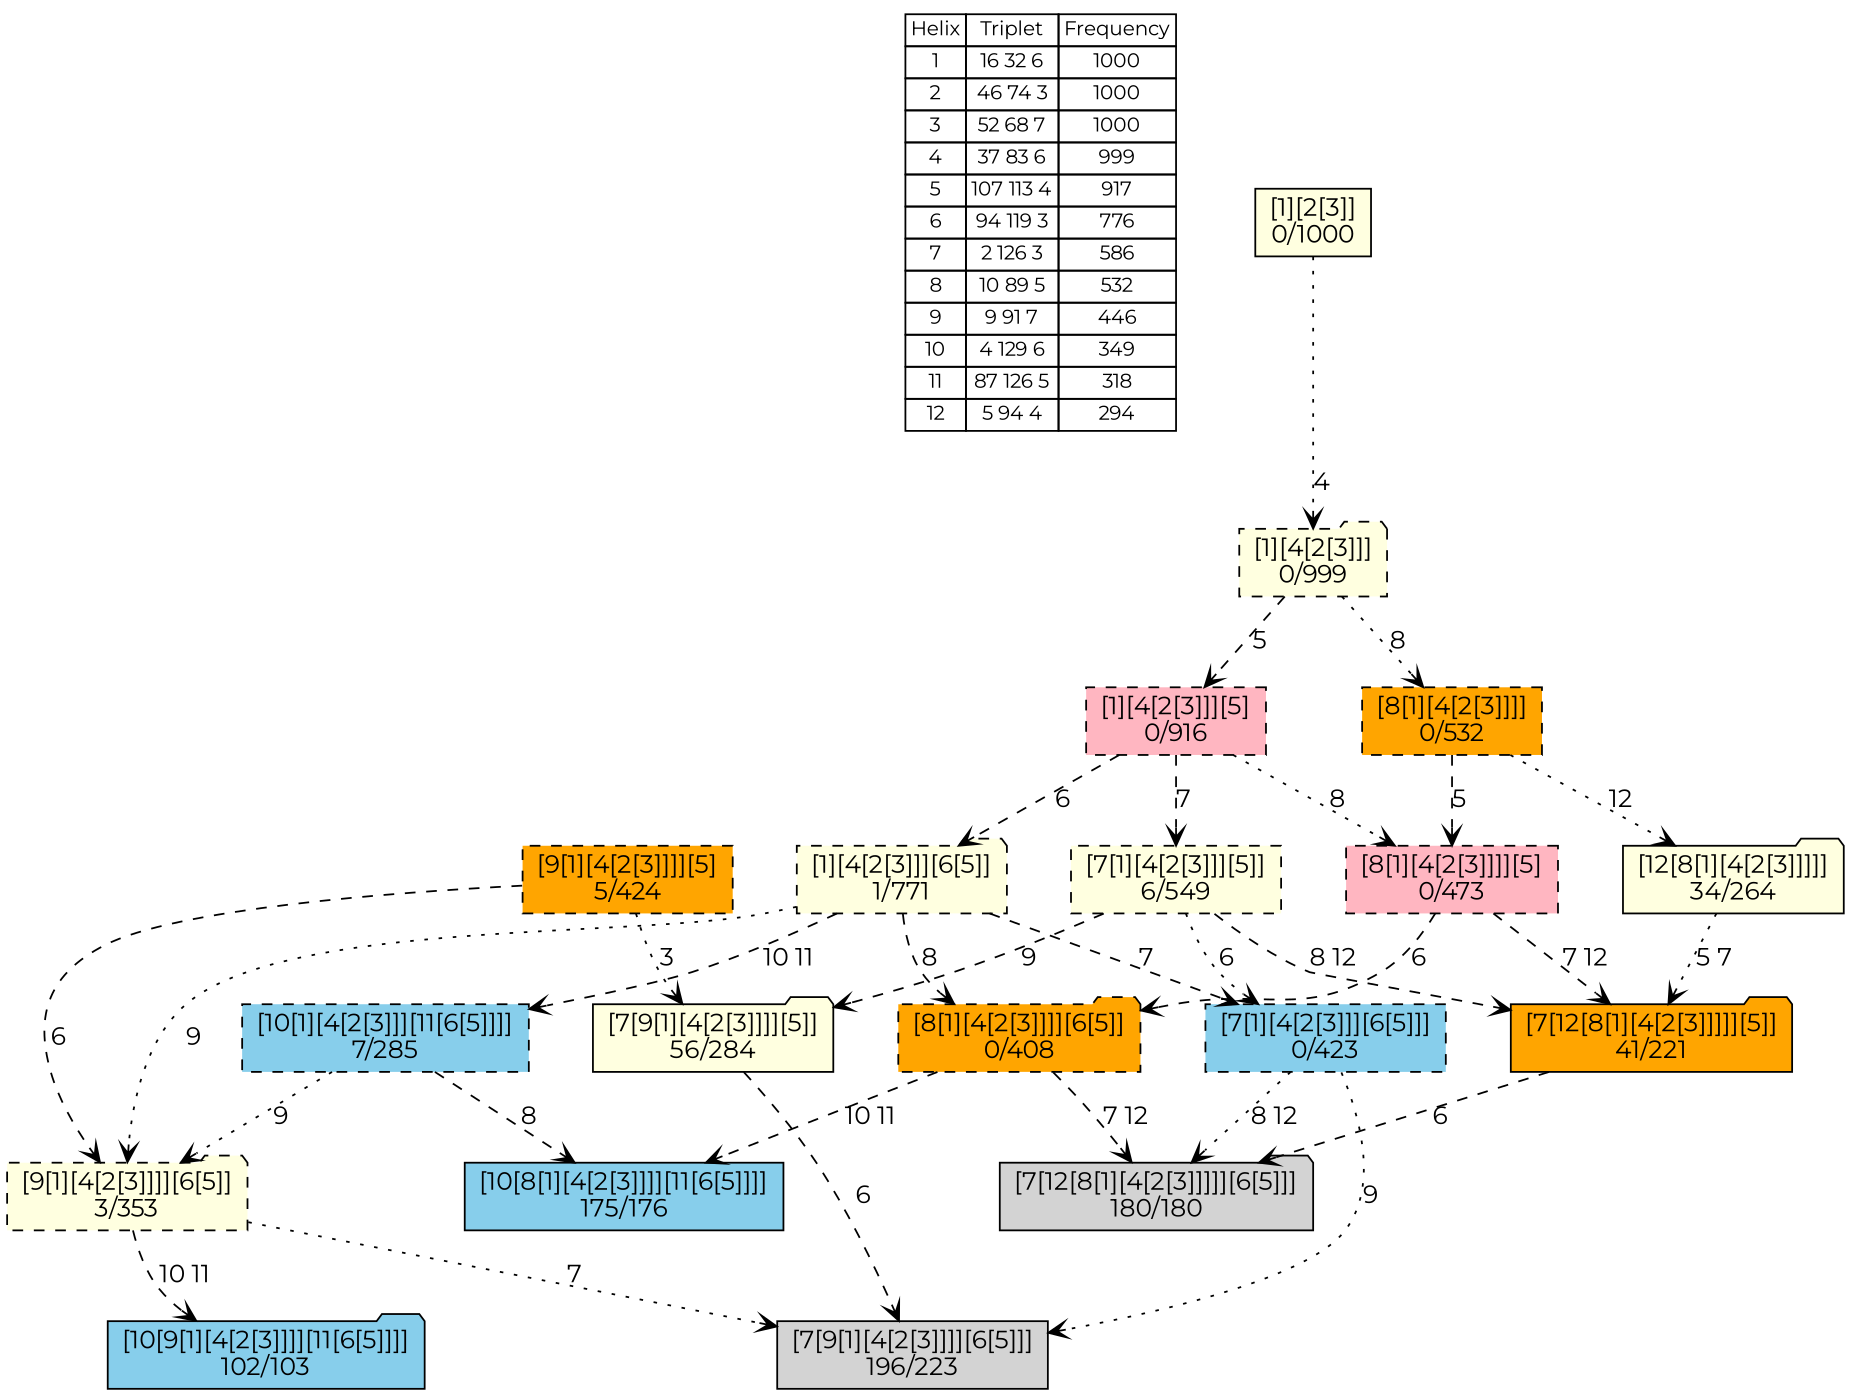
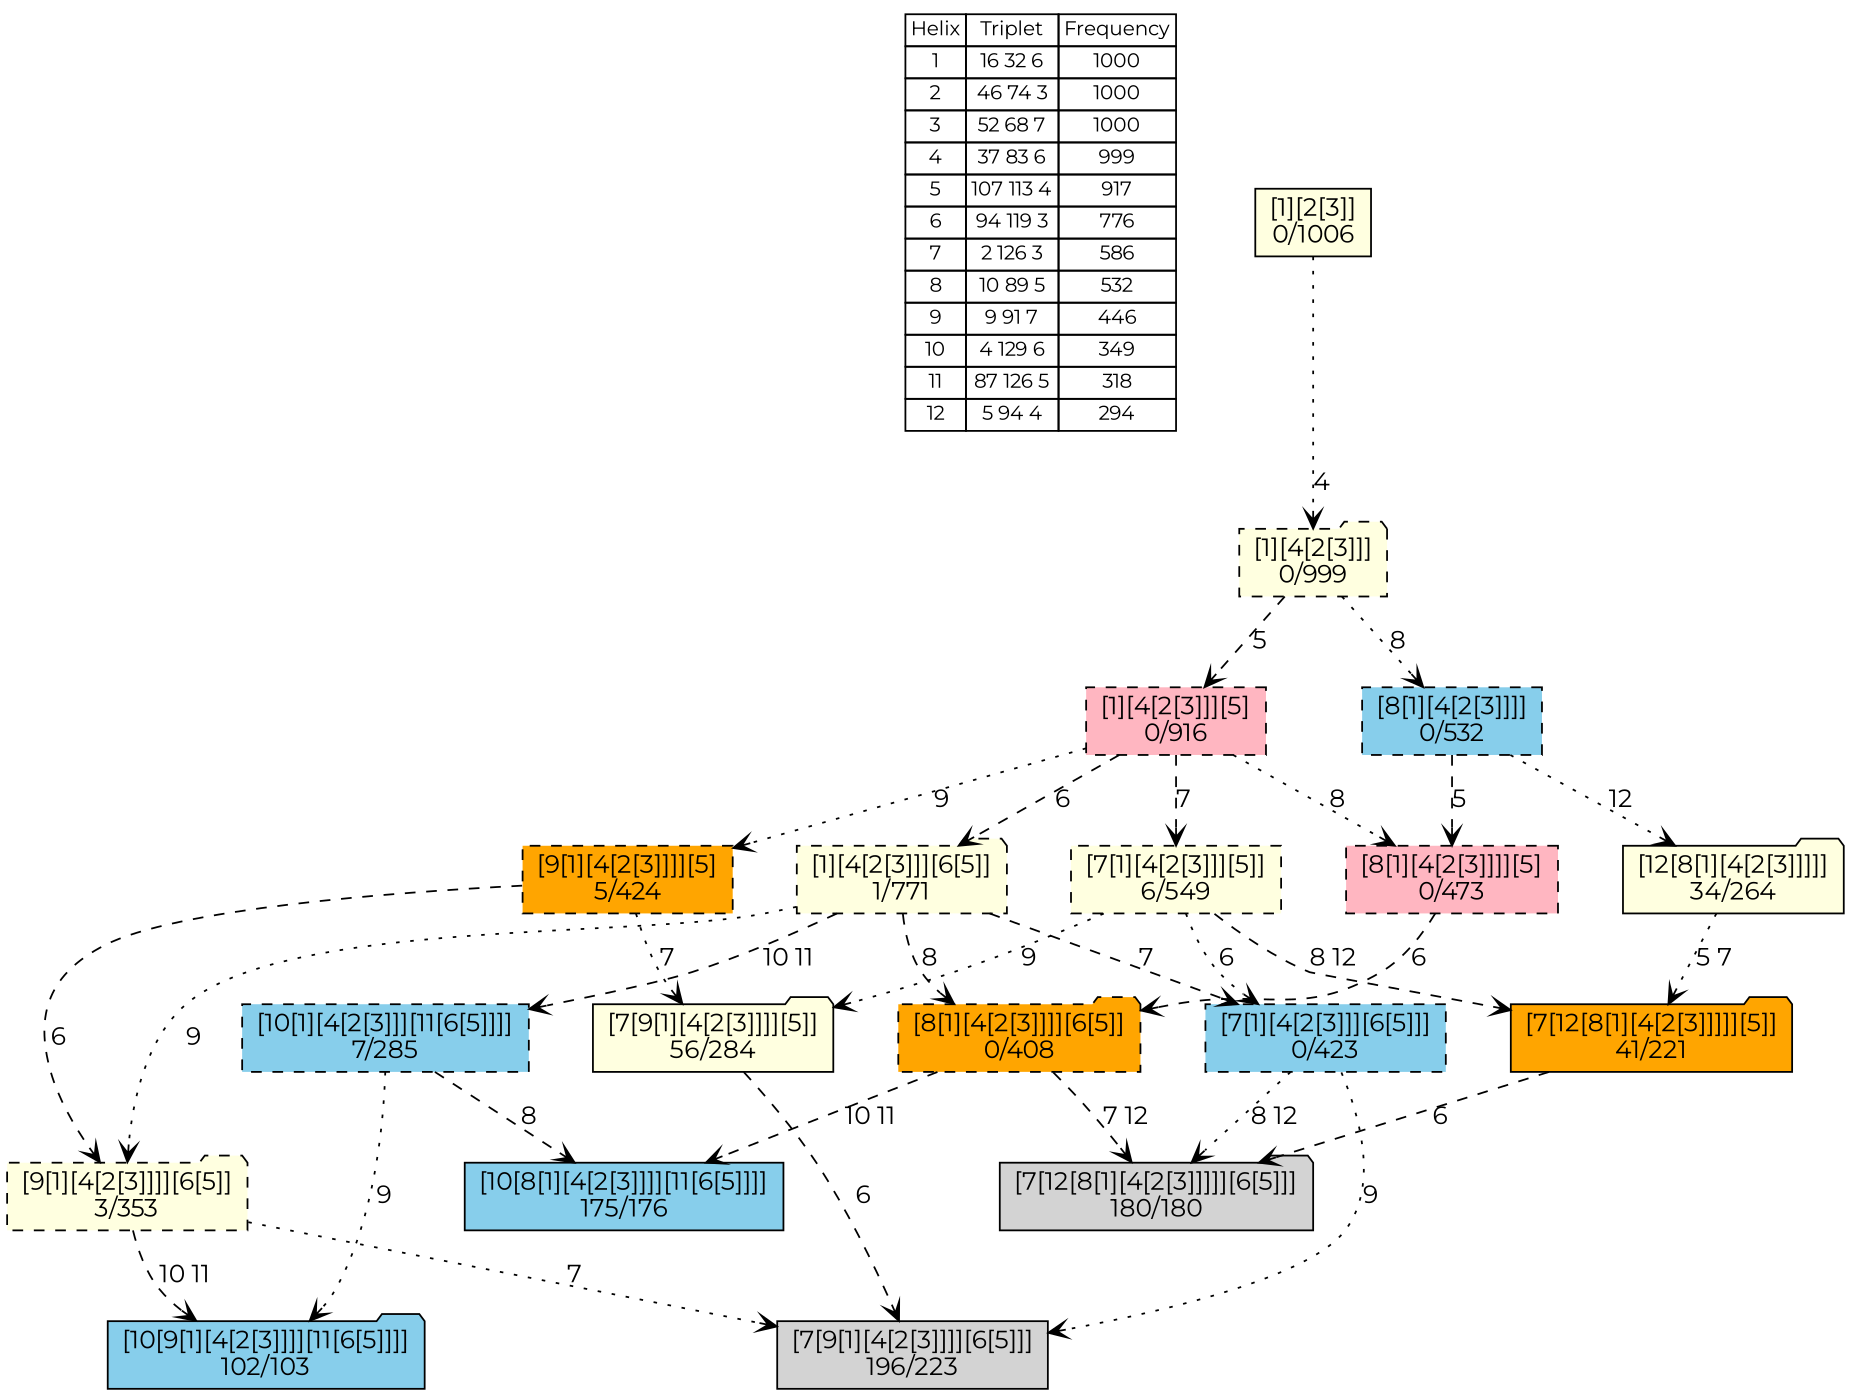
(1313, 223) -> (1313, 223)
(1452, 721) -> (1452, 721)
none -> (918, 796)
(1545, 953) -> none
(671, 959) -> (671, 959)
(979, 963) -> (979, 963)
(264, 1113) -> (370, 1195)
